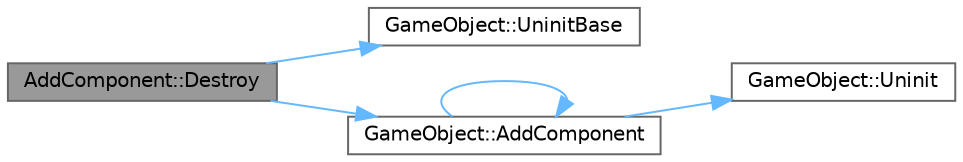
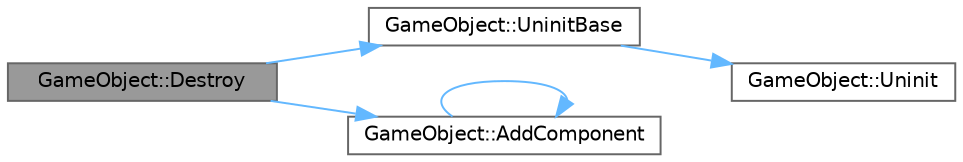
(142, 82) -> (142, 82)
(668, 110) -> (666, 53)
